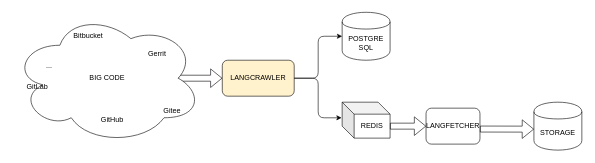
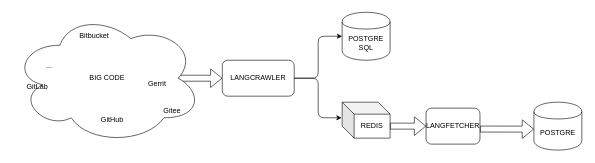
(88, 36) -> (94, 36)
(157, 54) -> (157, 84)
(258, 78) -> (258, 78)
(558, 134) -> (558, 134)
